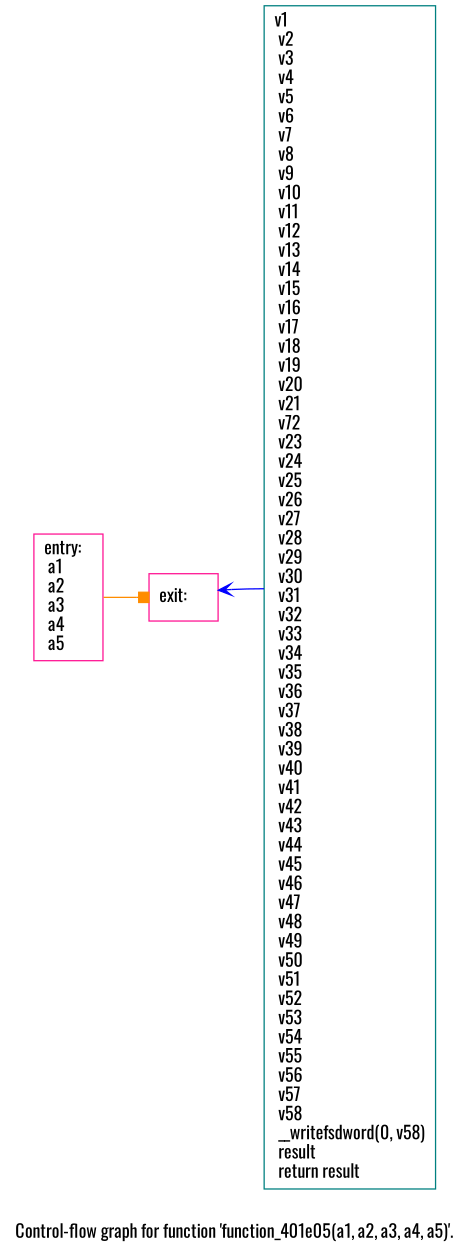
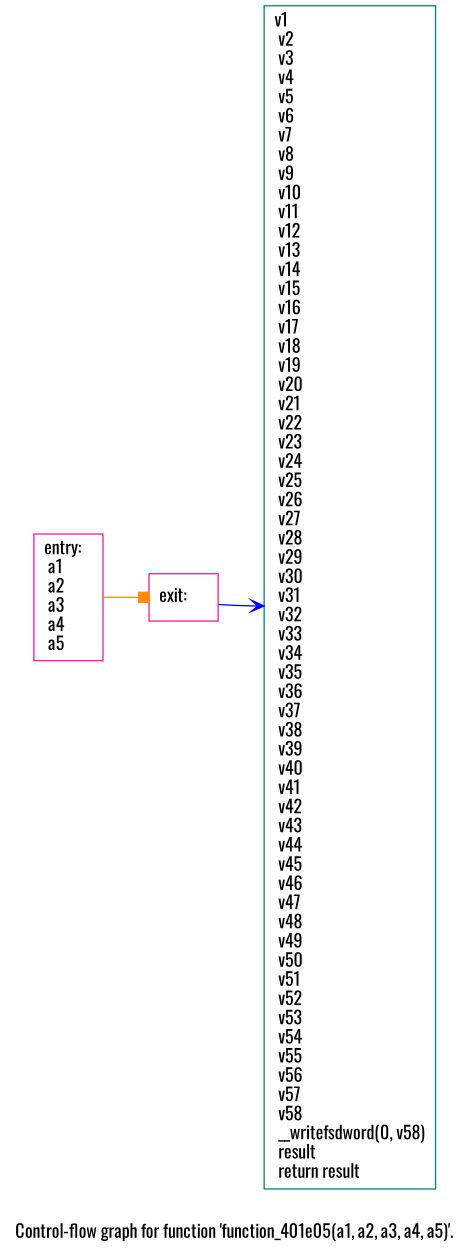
(288, 424) -> (288, 424)
(248, 589) -> (235, 605)
